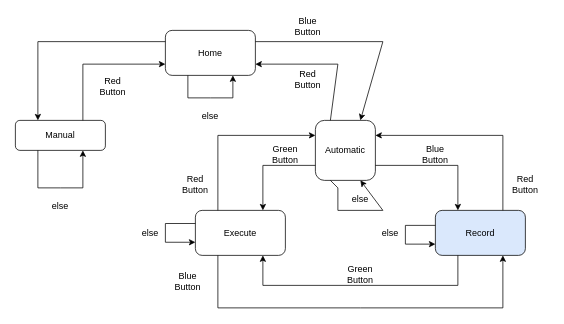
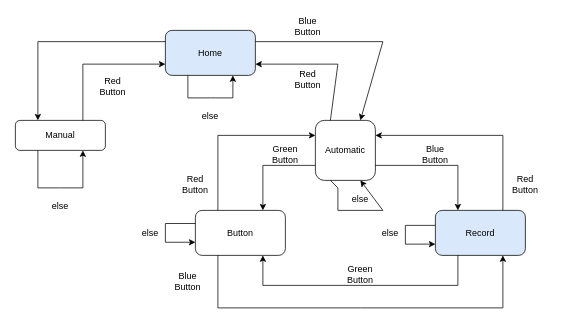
(210, 53) -> (210, 53)
(240, 233) -> (240, 233)
